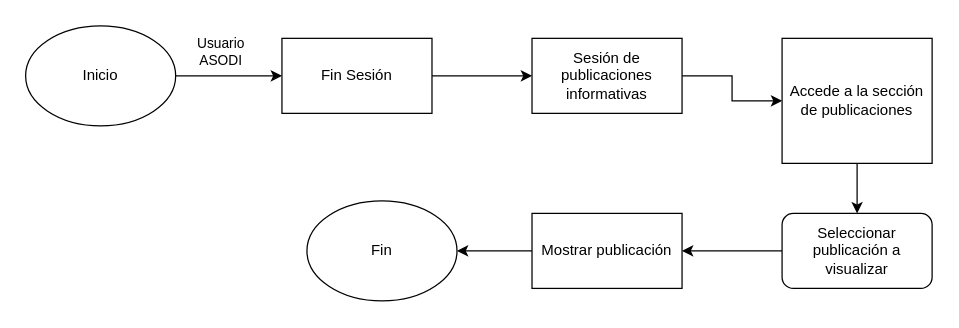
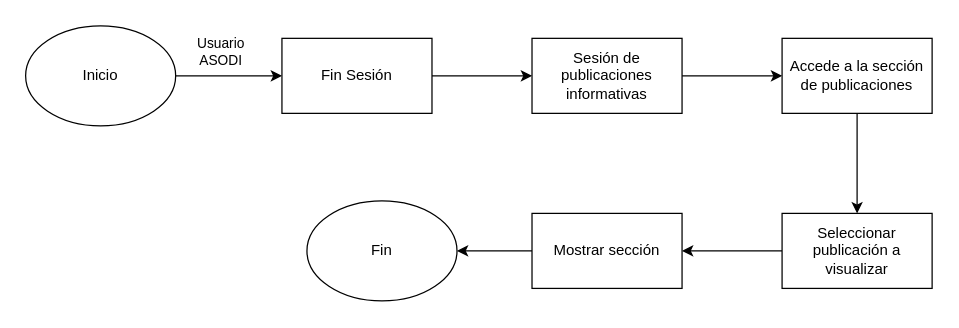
(857, 101) -> (857, 76)
(607, 251) -> (607, 251)
(857, 251) -> (857, 251)
